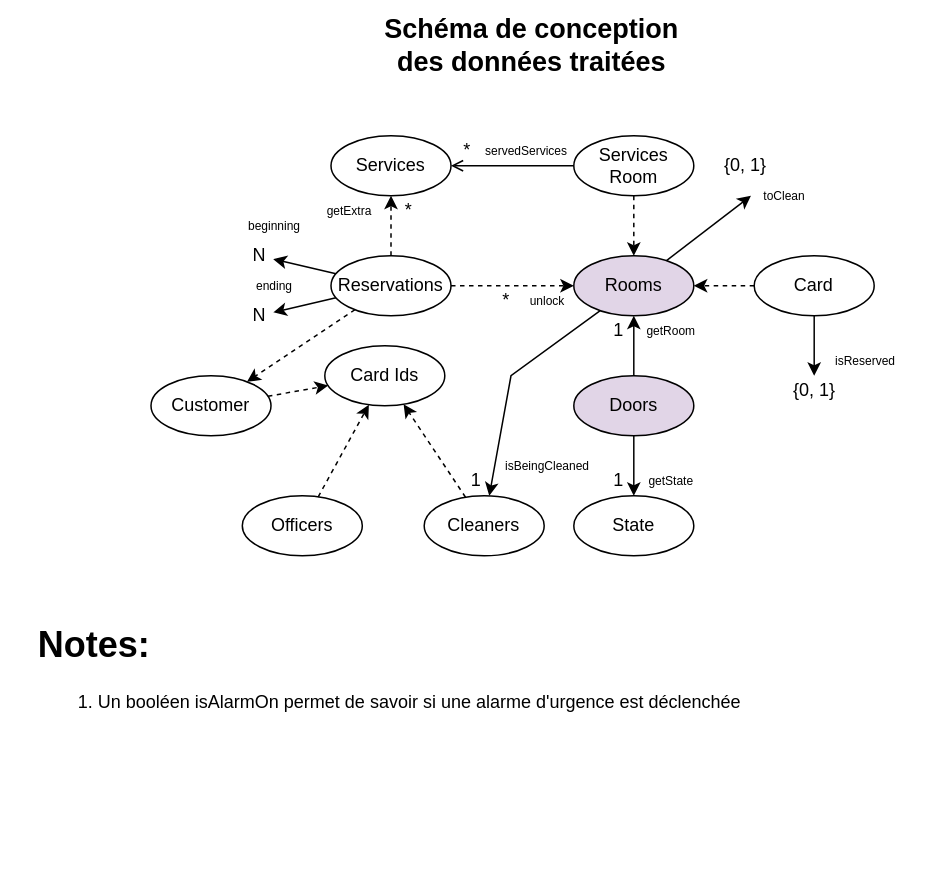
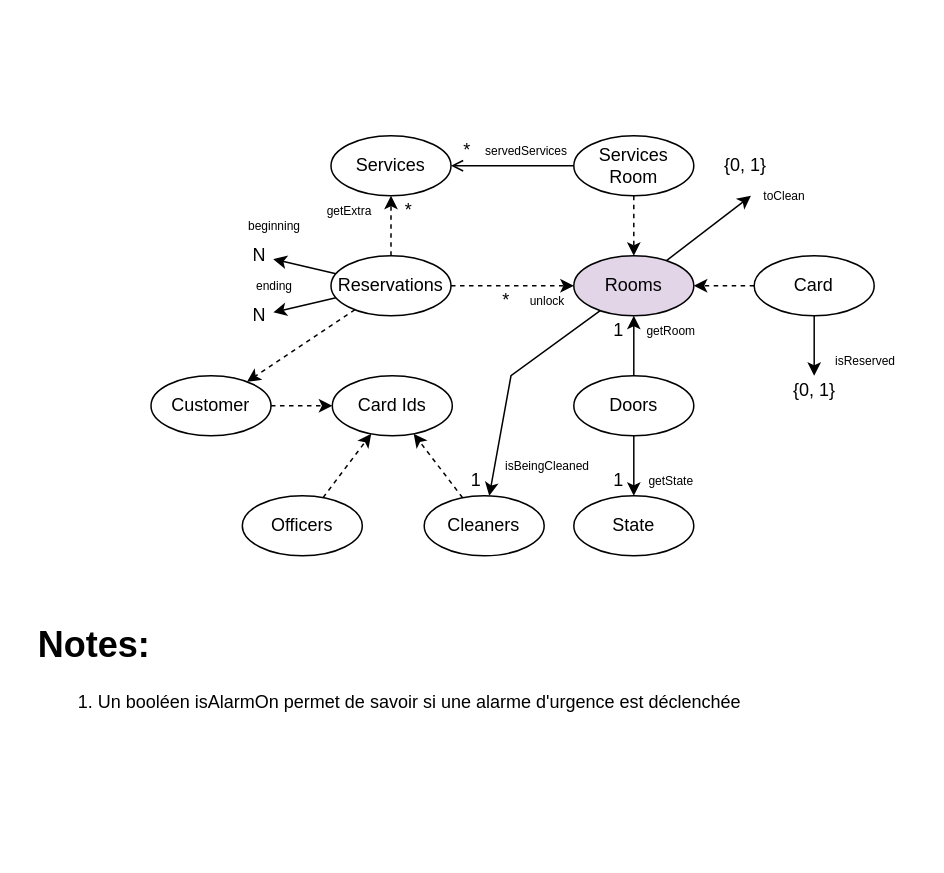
(532, 46) -> none
(385, 376) -> (392, 406)
(634, 406) -> (634, 406)
